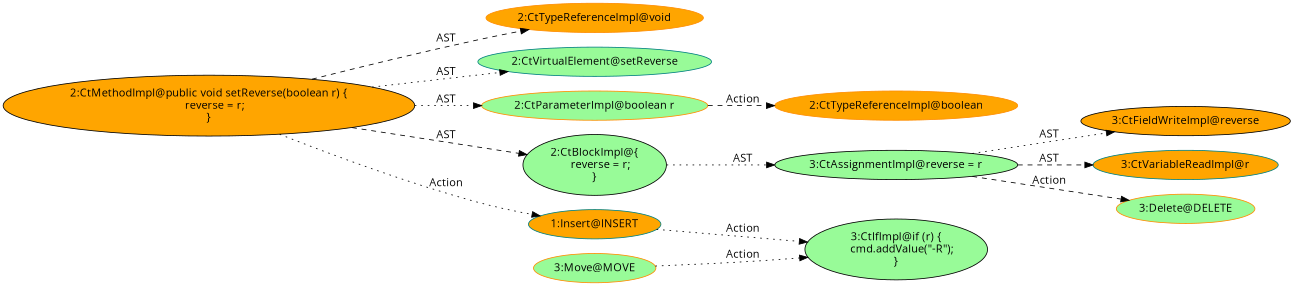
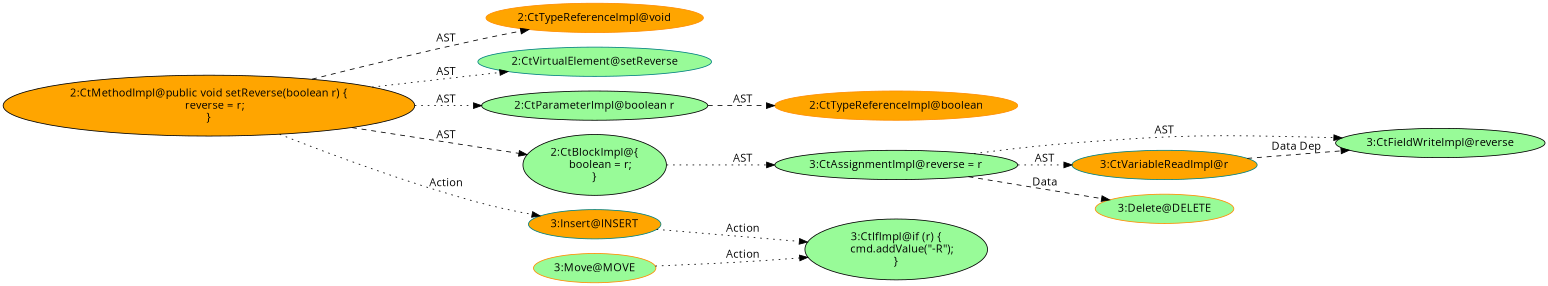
(743, 100) -> (743, 100)
(595, 106) -> (595, 106)
(1186, 121) -> (1440, 143)
none -> (1294, 155)
(595, 165) -> (595, 165)
(1051, 165) -> (1041, 165)
(1049, 181) -> (1045, 182)
(595, 224) -> (595, 224)
